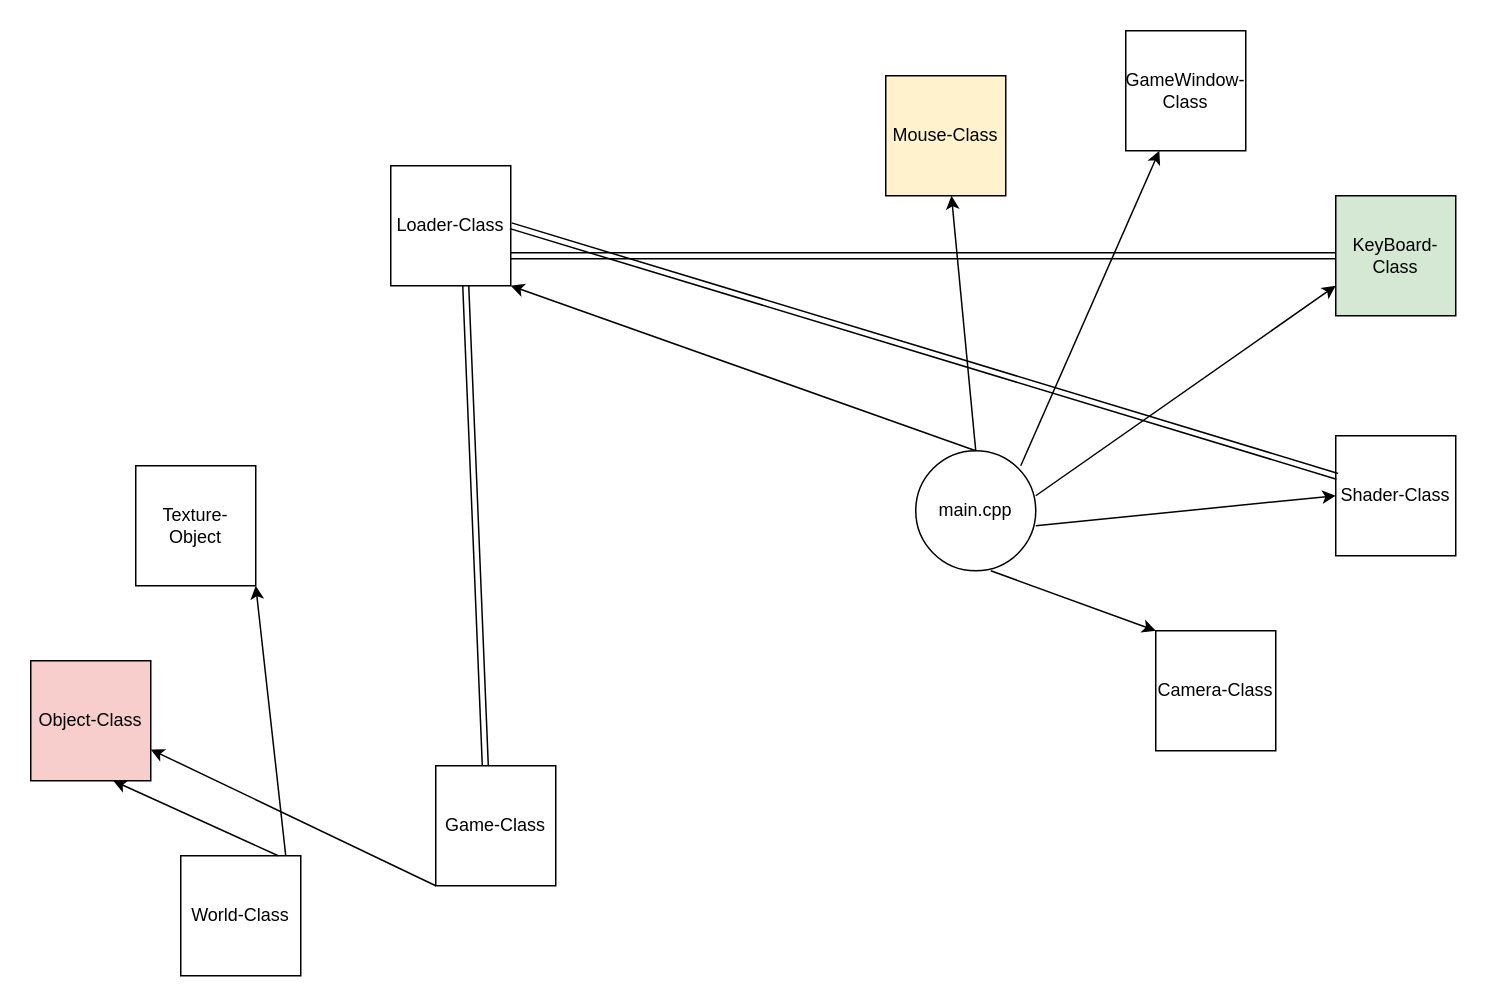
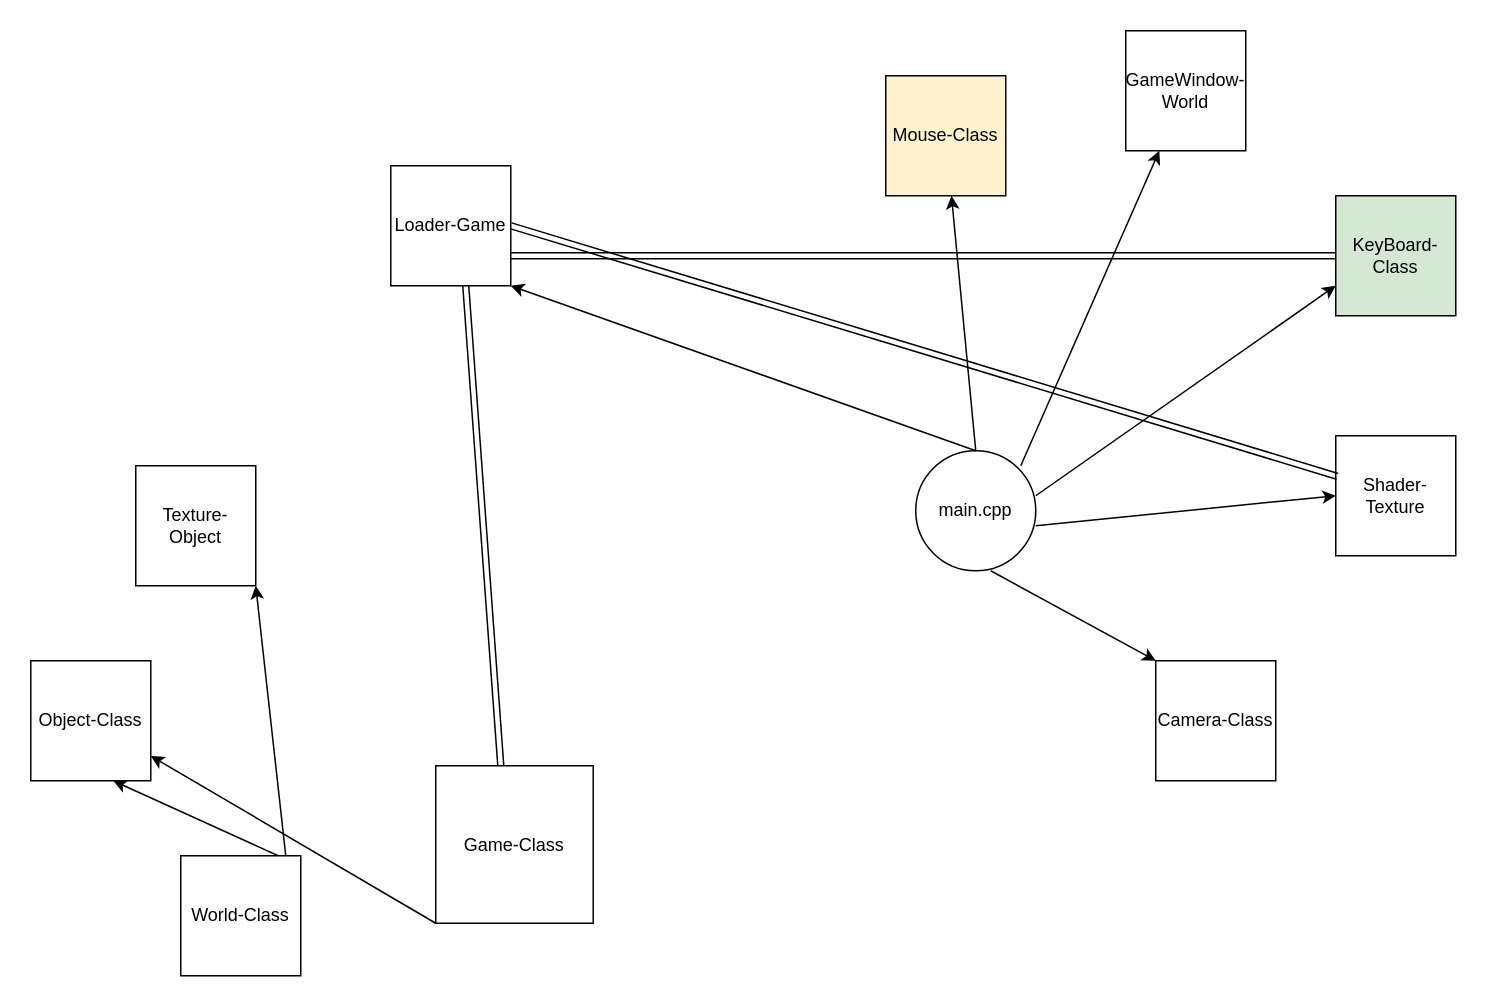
(1186, 91) -> (1186, 91)
(451, 226) -> (451, 226)
(1396, 496) -> (1396, 496)
(1216, 691) -> (1216, 721)
(91, 721) -> (91, 721)
(496, 826) -> (515, 845)
